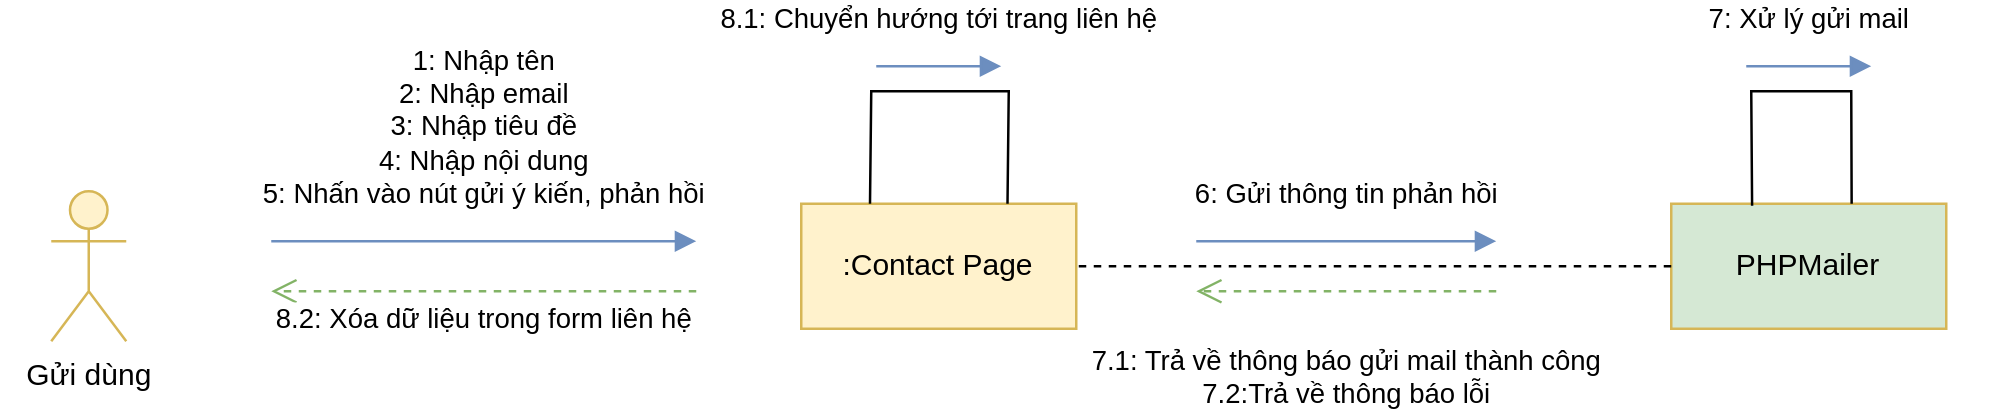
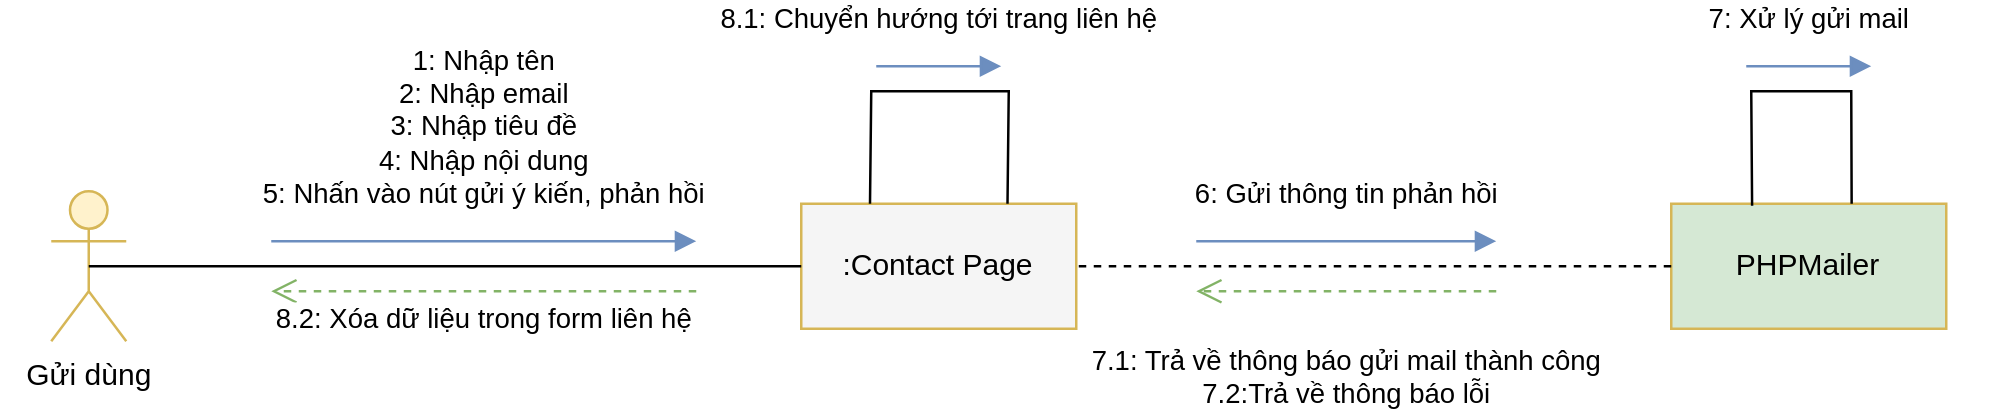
none -> (457, 266)
(939, 266) -> (939, 266)
